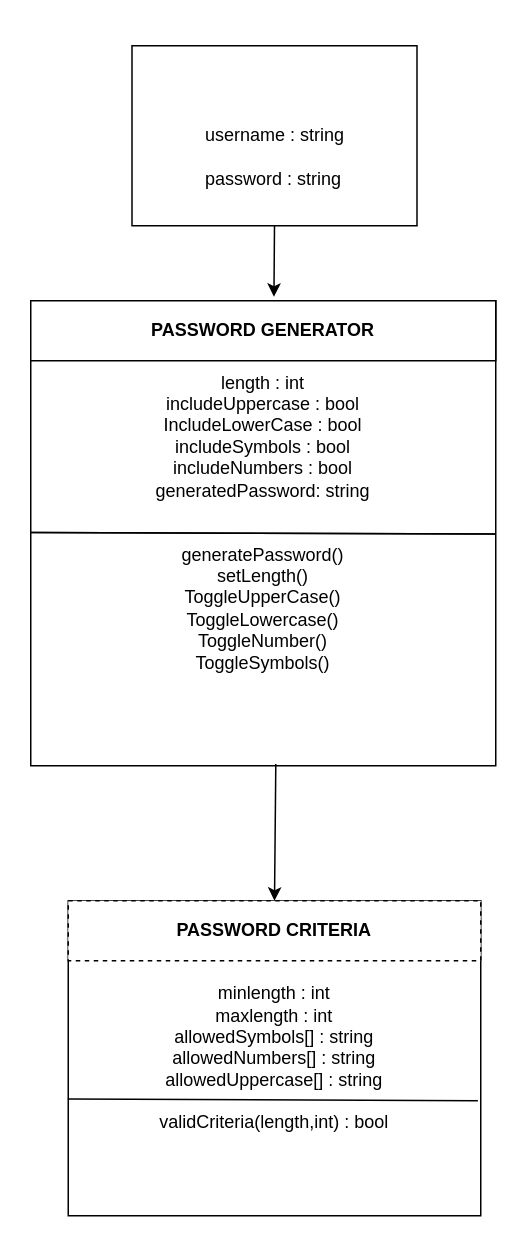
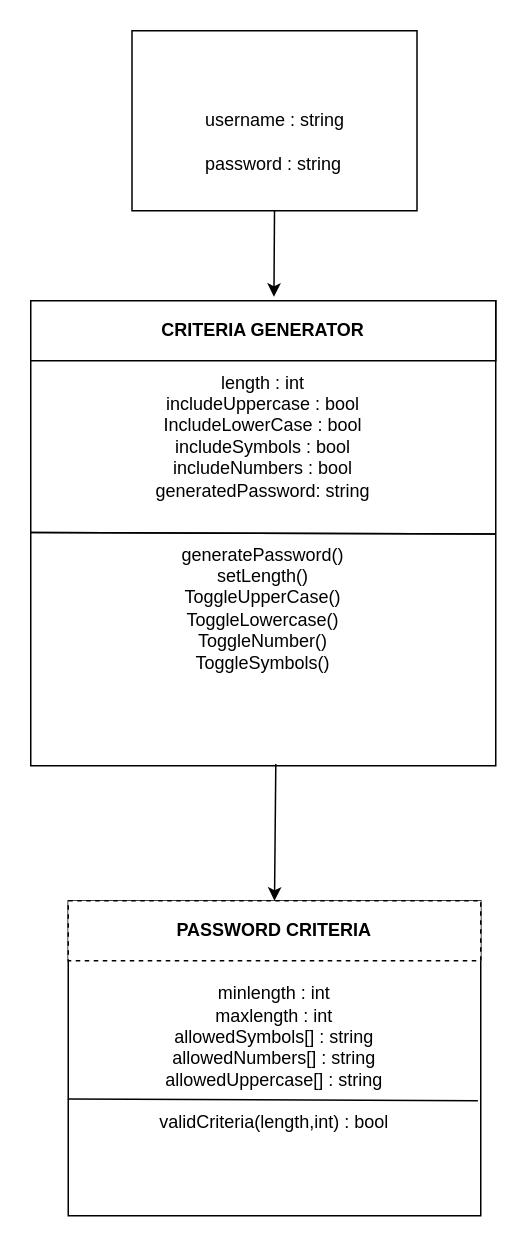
(275, 136) -> (275, 121)
(263, 331) -> (263, 331)
